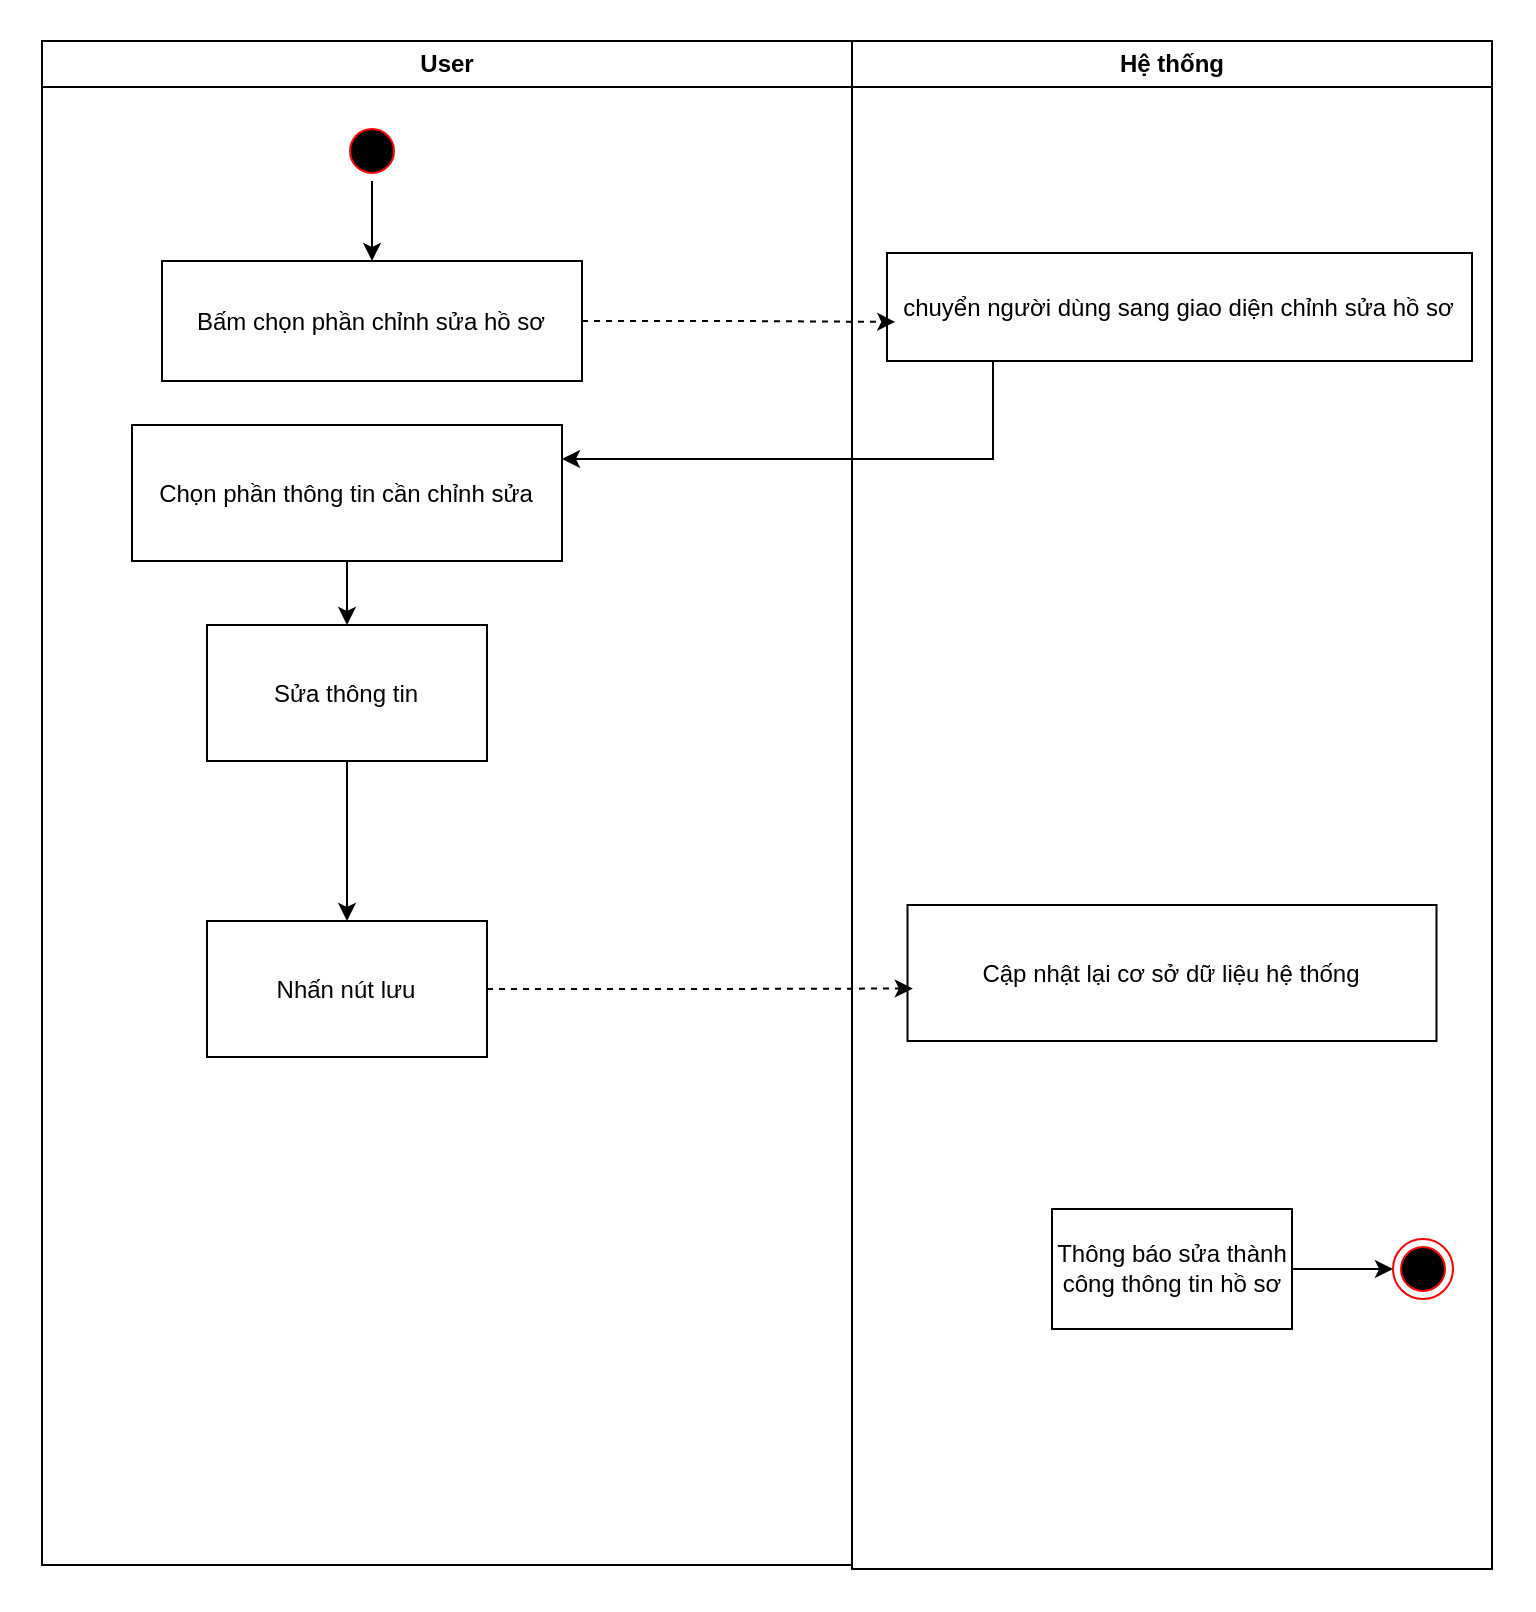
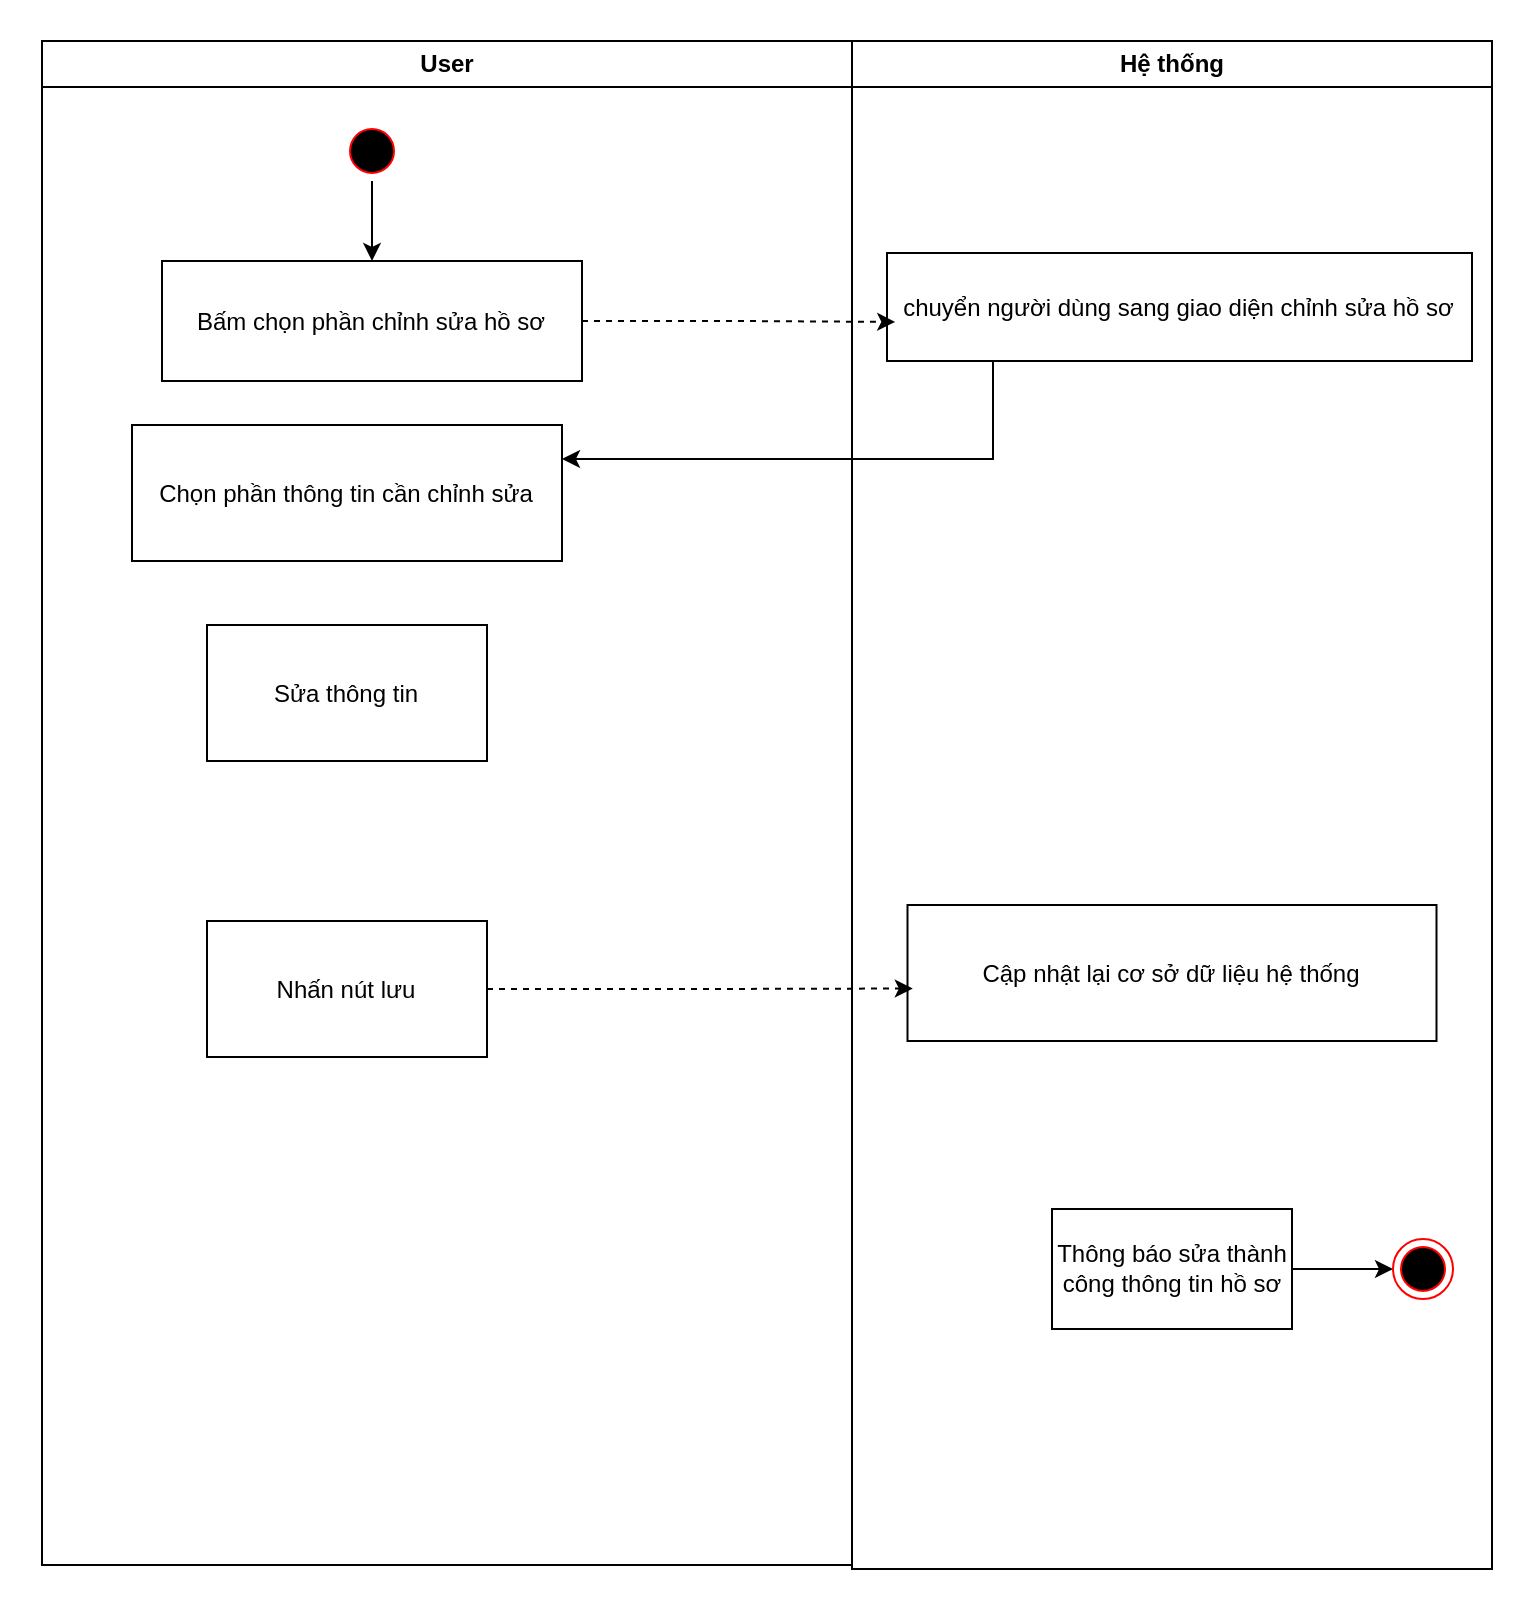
(347, 600) -> none
(347, 834) -> none
